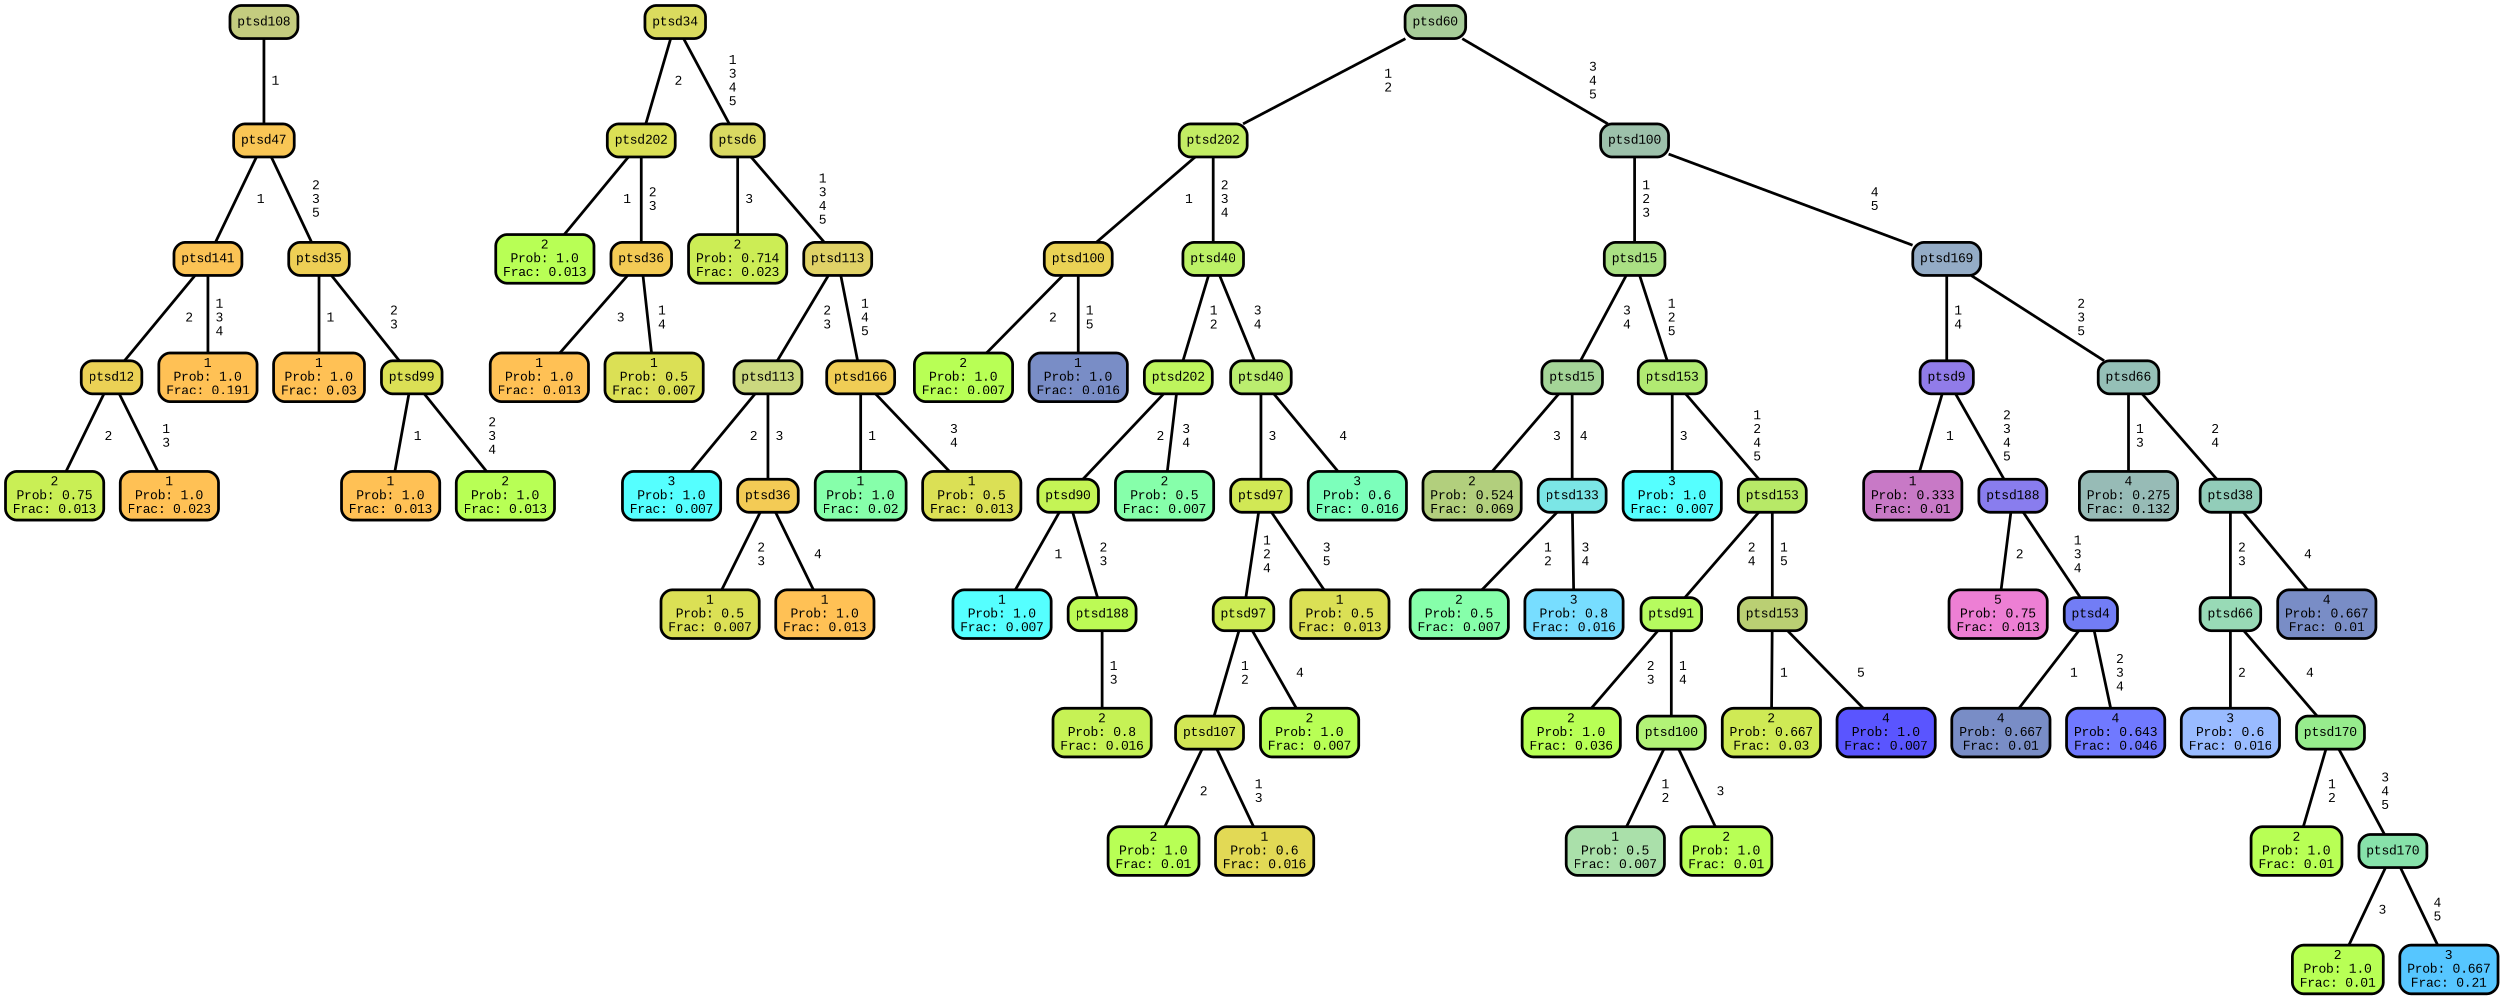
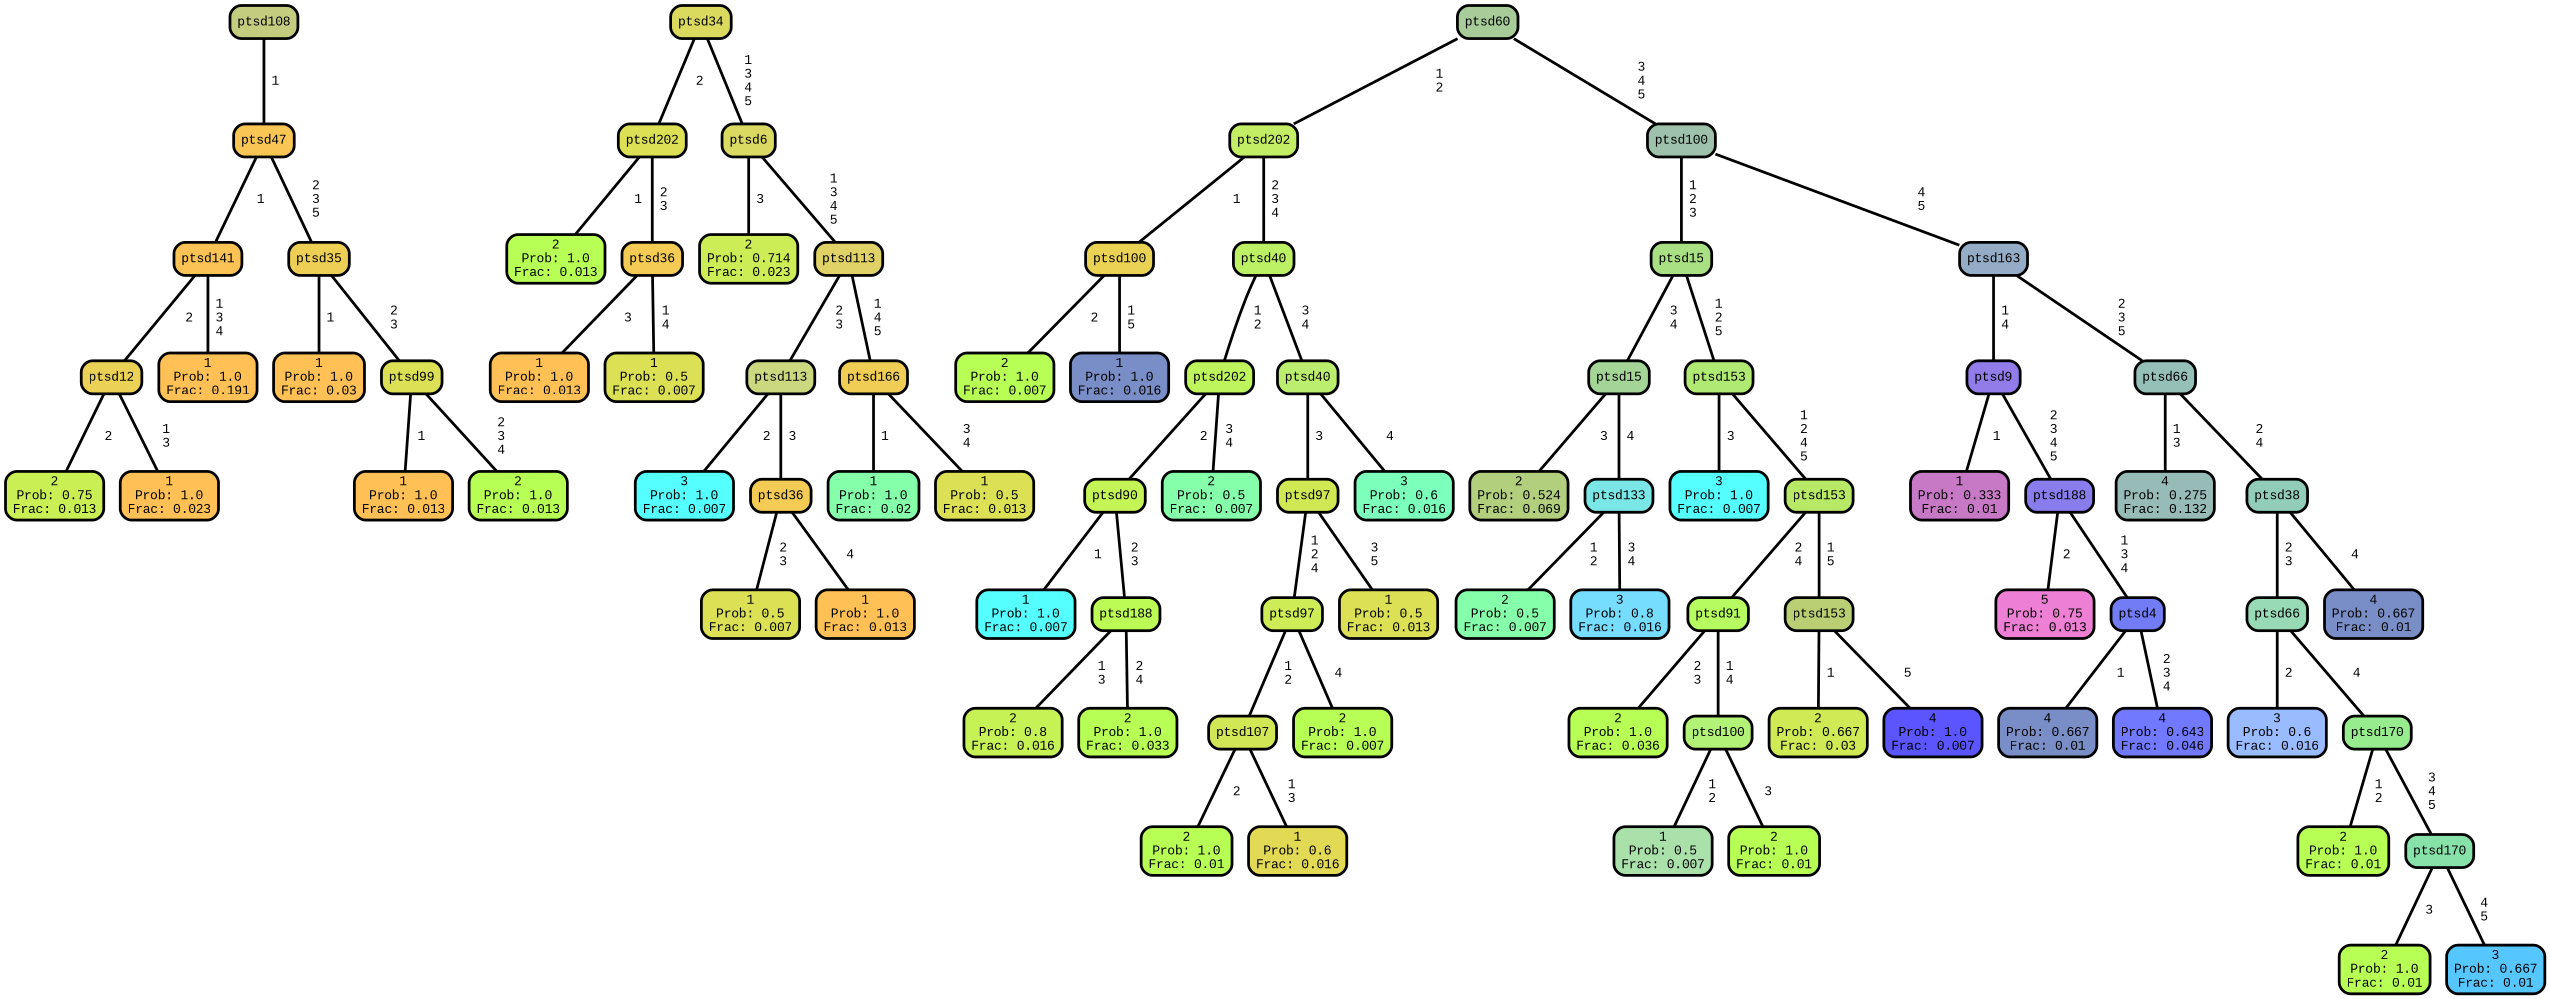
(1947, 259) -> (1994, 259)
none -> (1128, 733)
(2449, 969) -> (2496, 969)
